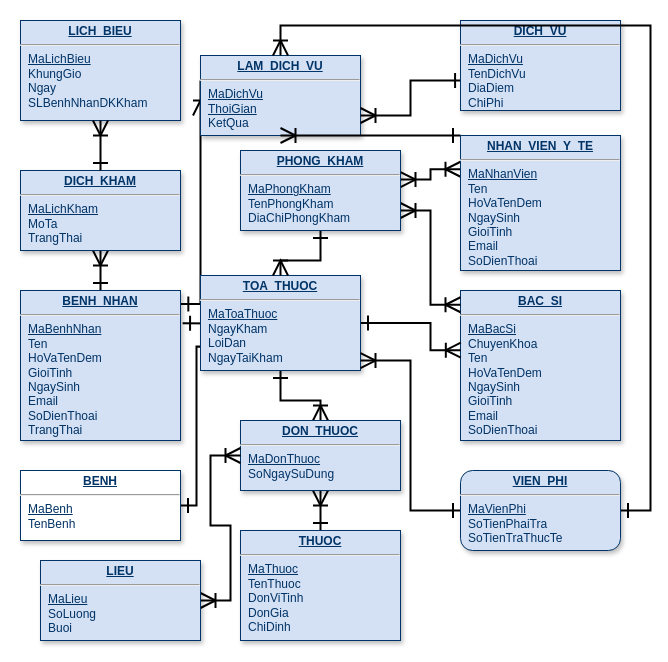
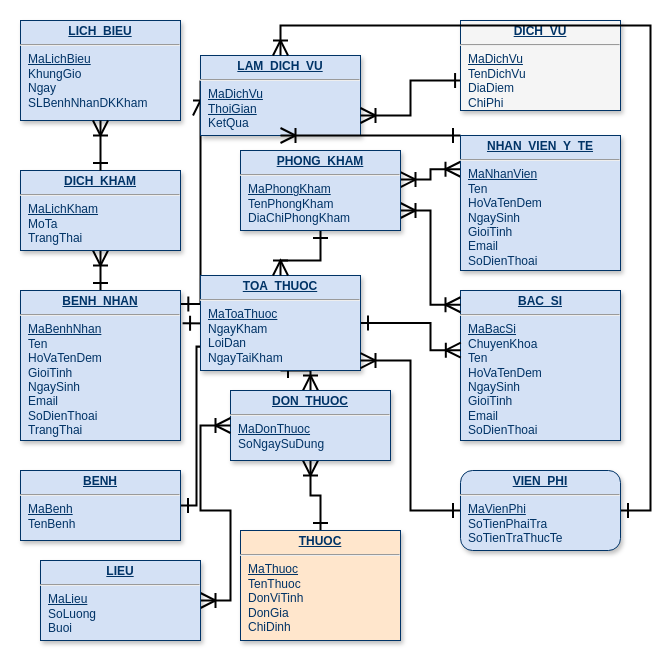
(541, 66) -> (541, 66)
(321, 456) -> (311, 426)
(101, 506) -> (101, 506)
(321, 586) -> (321, 586)
